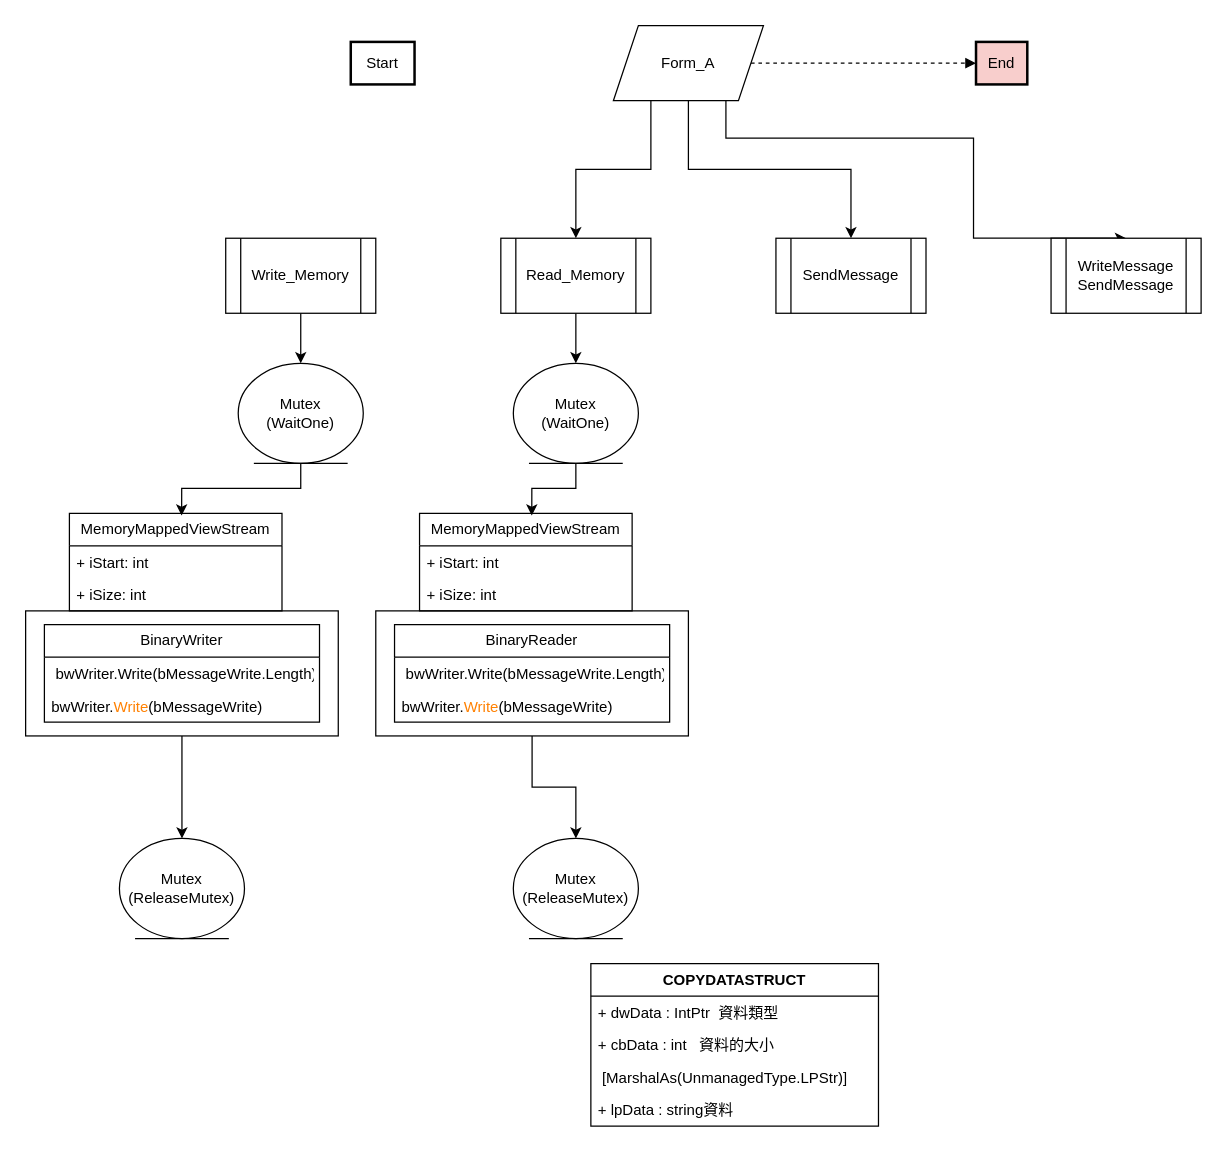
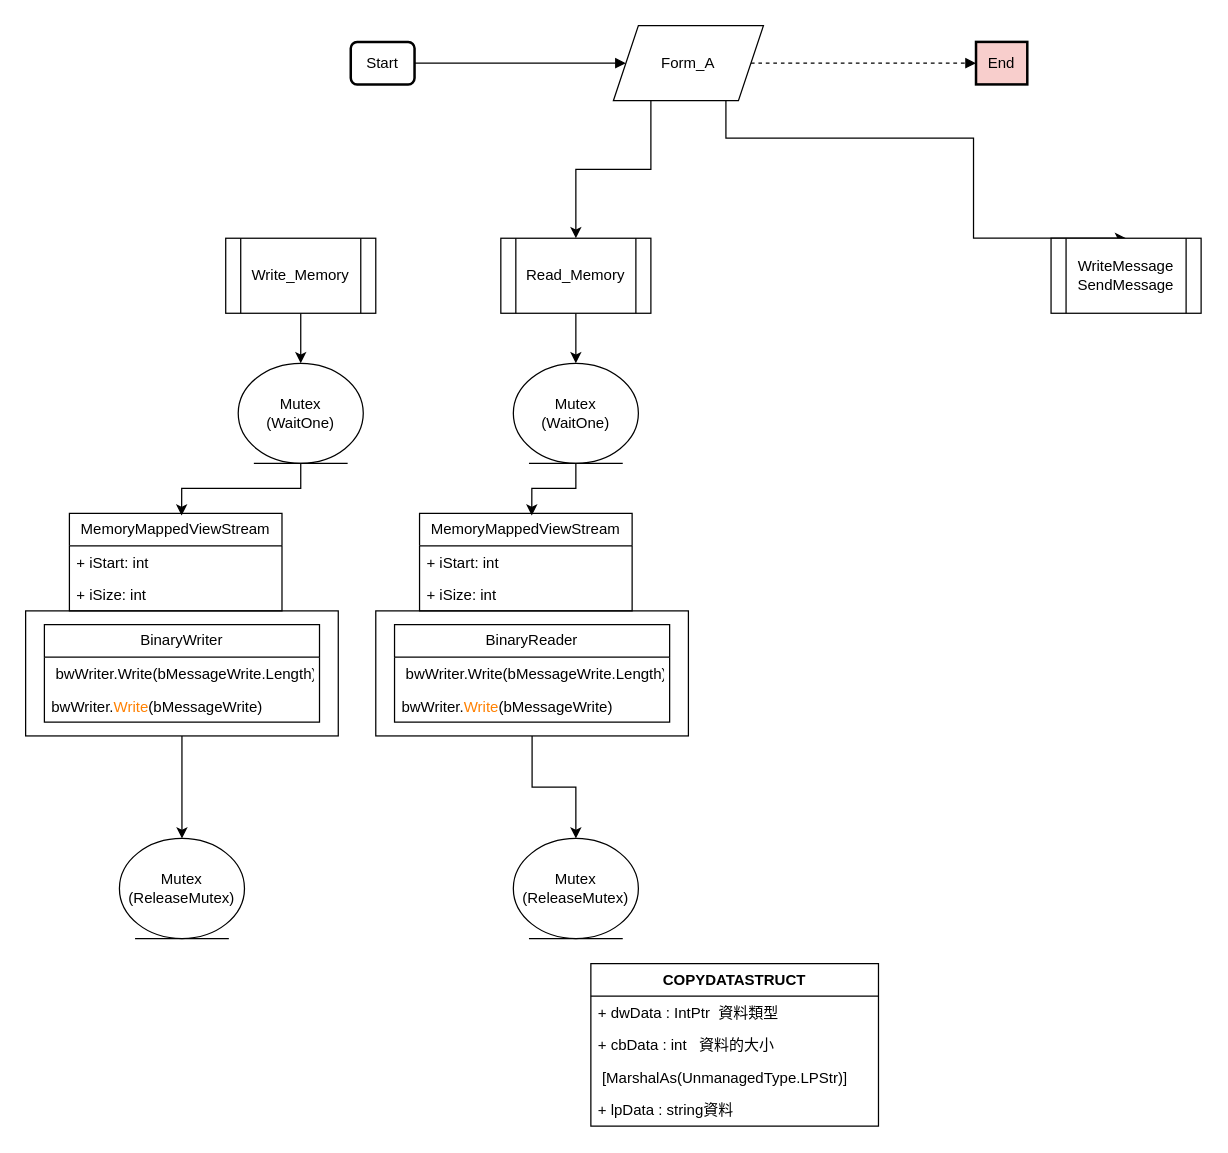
(383, 63) -> (383, 63)
none -> (515, 63)
(765, 169) -> none
(851, 276) -> none
